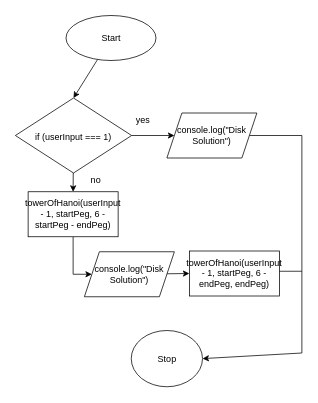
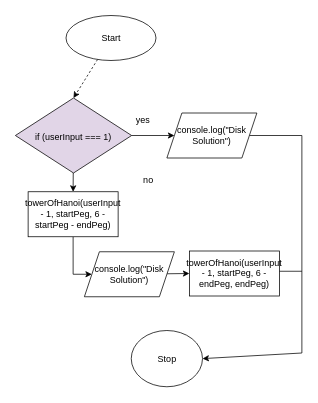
(87, 77) -> (87, 77)
(74, 135) -> (74, 135)
(96, 180) -> (148, 180)
